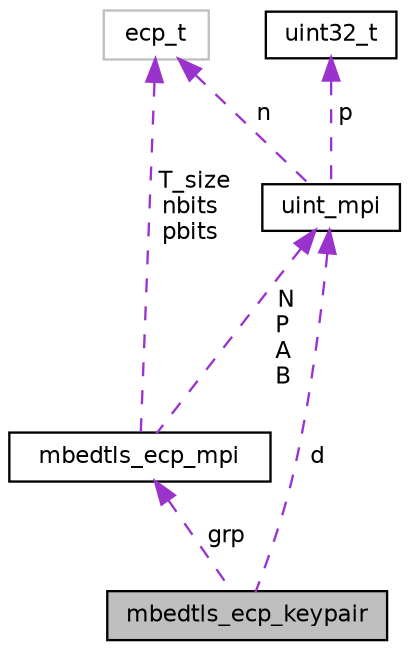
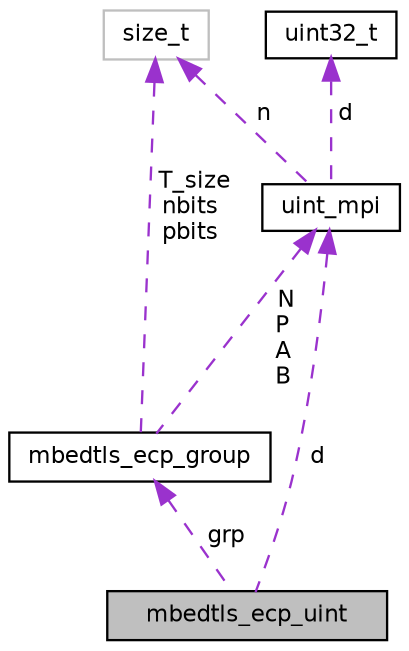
(156, 35) -> (156, 35)
(343, 114) -> (343, 114)
(140, 457) -> (140, 457)
(247, 616) -> (247, 616)
